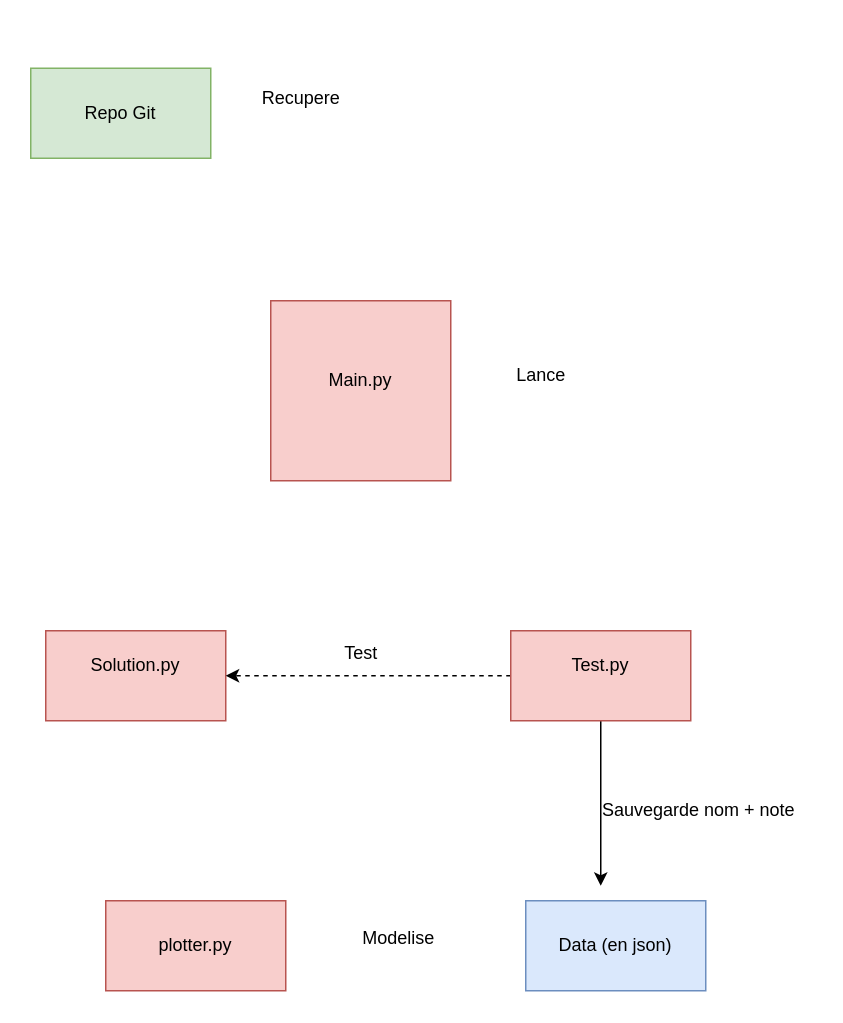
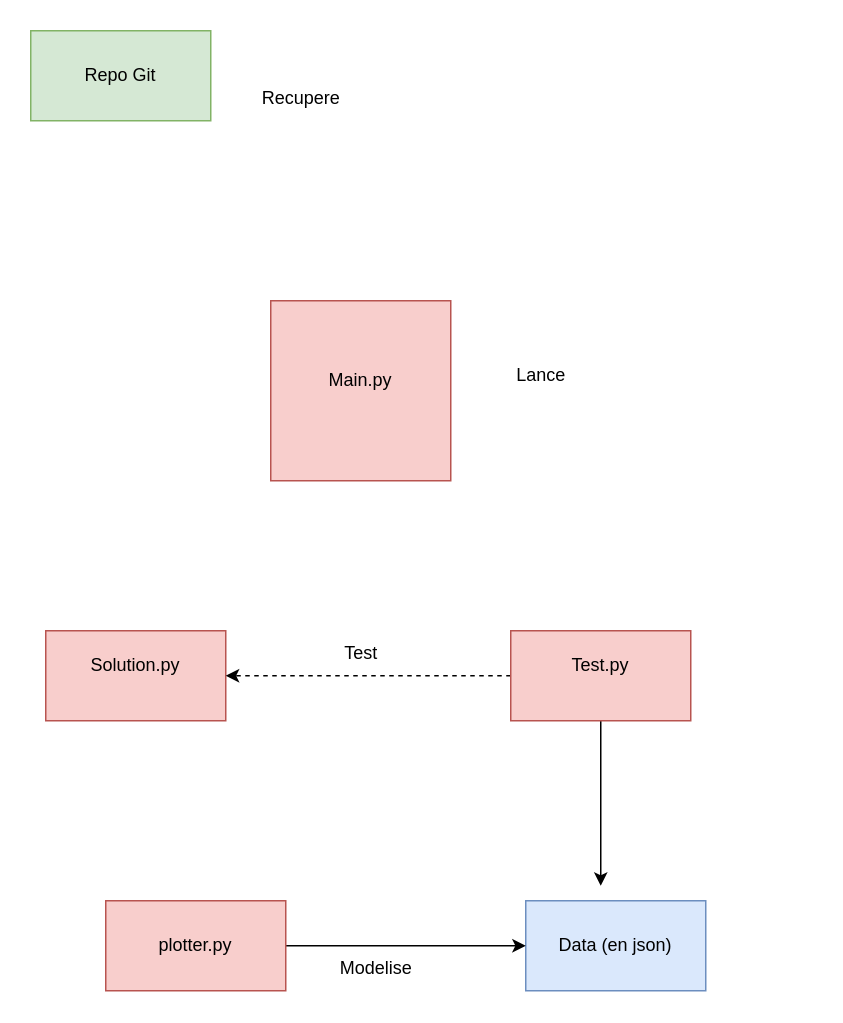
(121, 113) -> (121, 76)
(698, 811) -> none
(398, 938) -> (376, 968)
none -> (401, 946)
